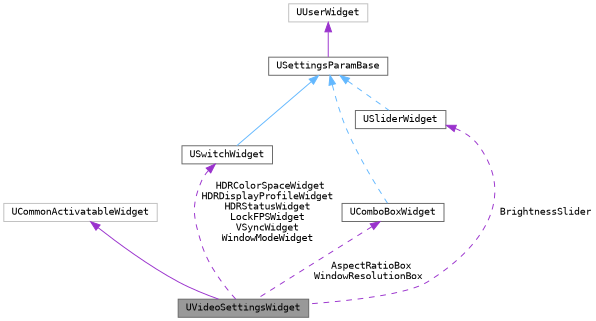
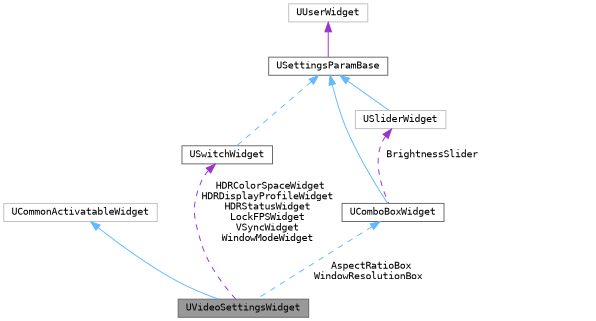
(368, 96) -> (368, 96)
(274, 114) -> (274, 114)
(401, 120) -> (401, 120)
(355, 146) -> (355, 146)
(457, 259) -> (379, 170)
(314, 263) -> (314, 263)
(155, 268) -> (155, 268)
